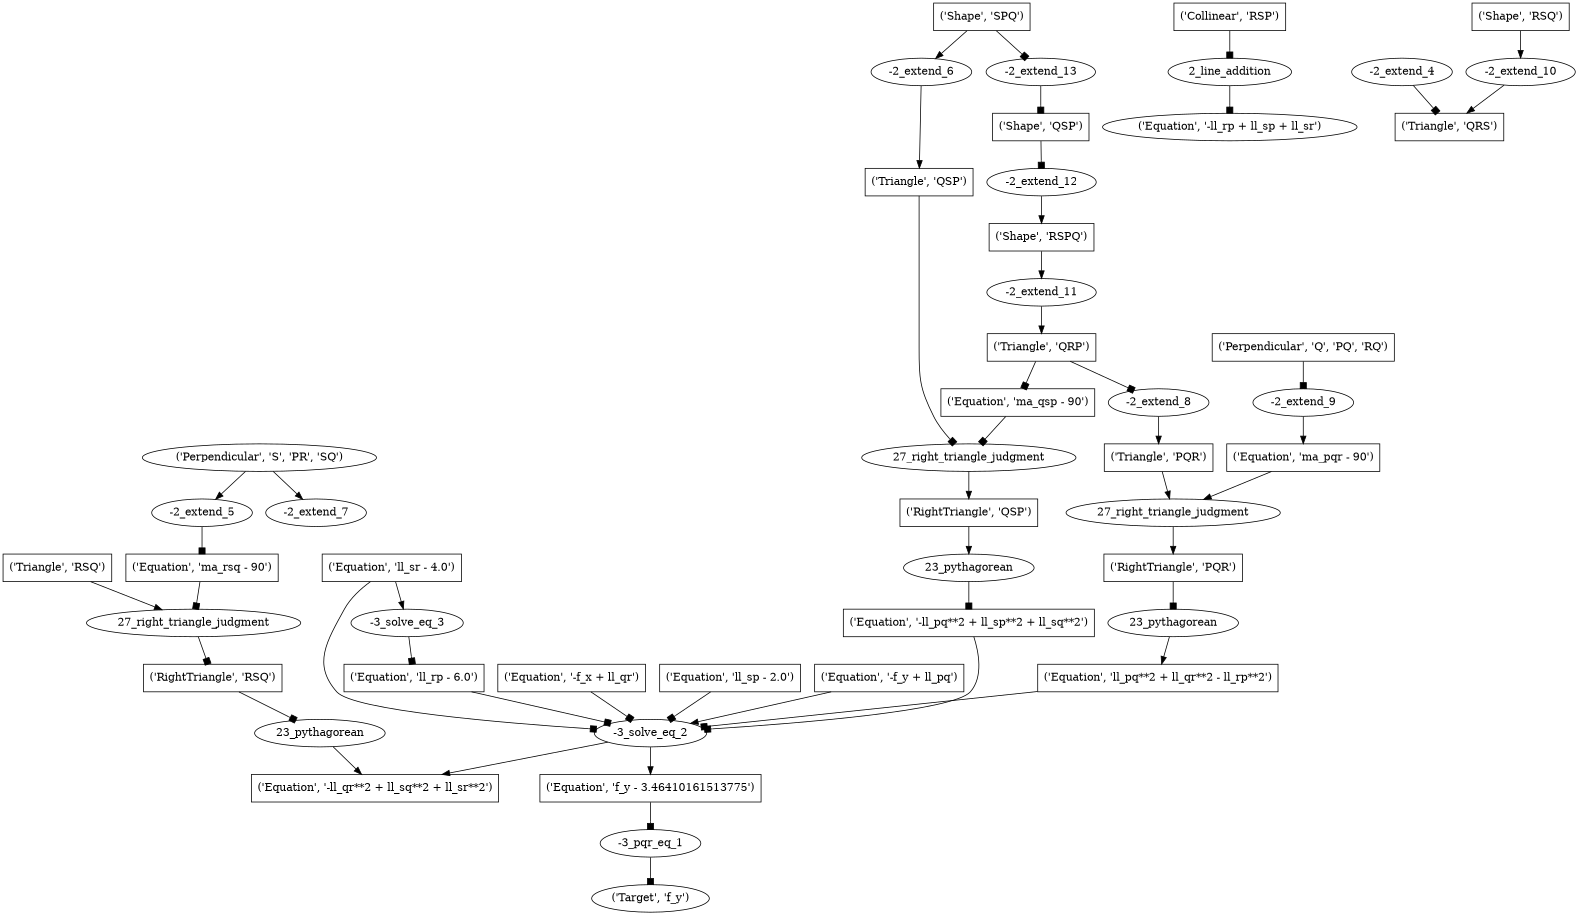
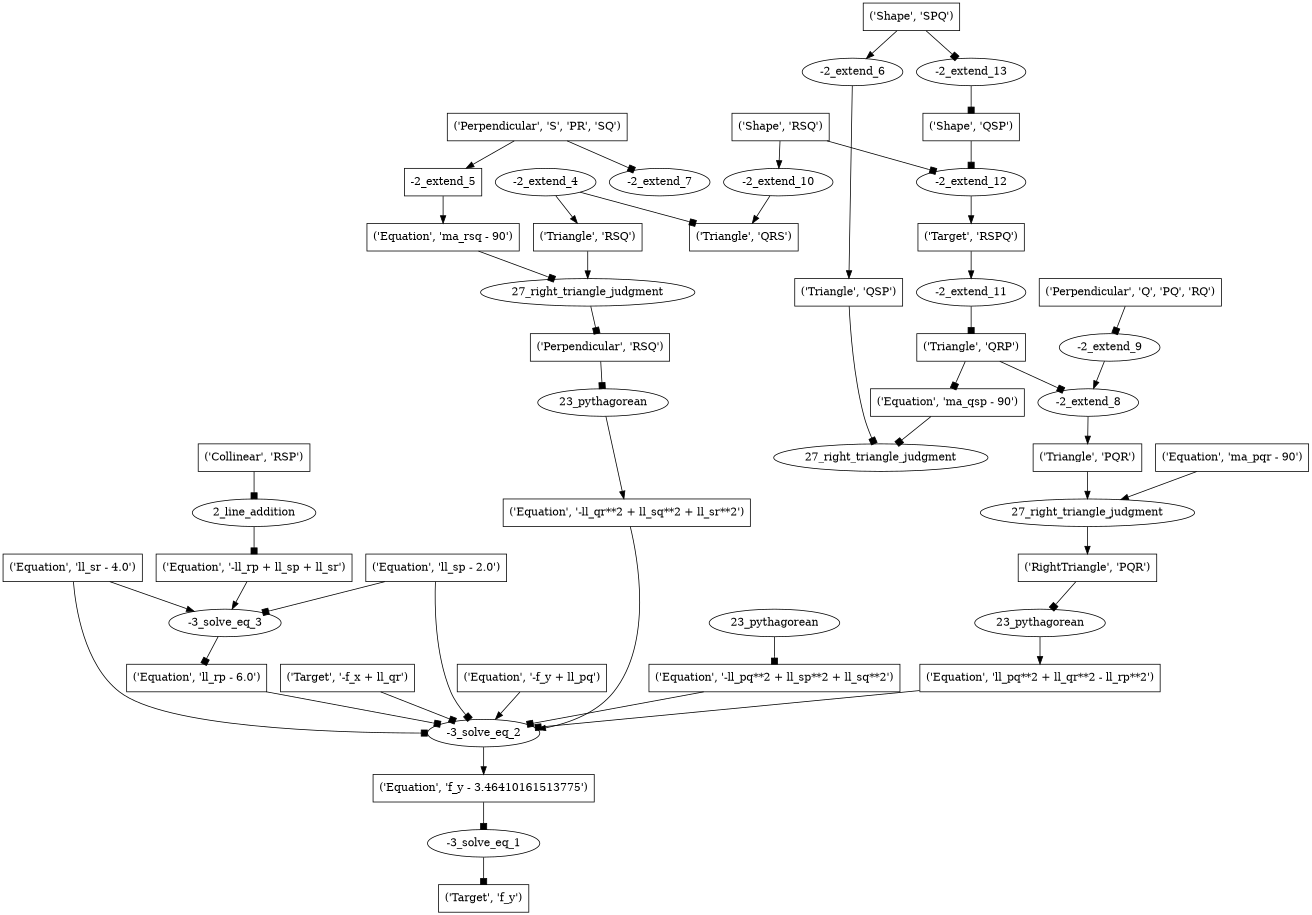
(1230, 127) -> (254, 568)
none -> (878, 155)
none -> (564, 206)
(1042, 237) -> (971, 237)
(1042, 316) -> (971, 316)
(1303, 426) -> (1100, 371)
(259, 458) -> (537, 127)
(285, 483) -> (597, 154)
(202, 513) -> (443, 182)
(969, 513) -> none
(202, 537) -> (443, 206)
none -> (241, 592)
none -> (328, 596)
(213, 678) -> (600, 347)
(572, 678) -> (347, 678)
(529, 758) -> (634, 650)
(650, 843) -> (484, 843)
(650, 898) -> (484, 898)
